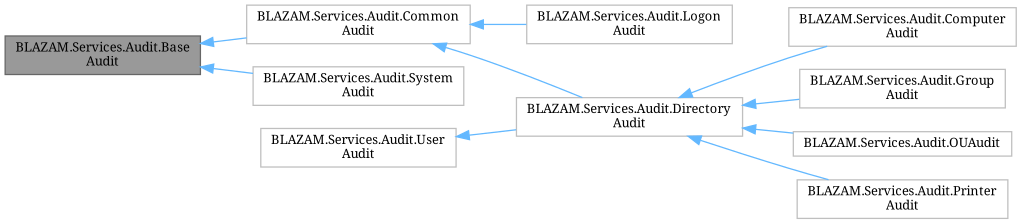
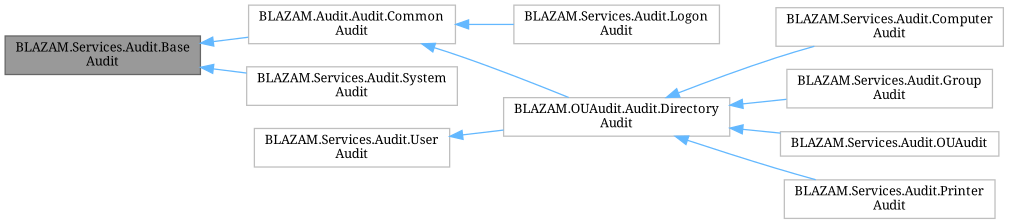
(358, 24) -> (352, 24)
(630, 117) -> (617, 117)
